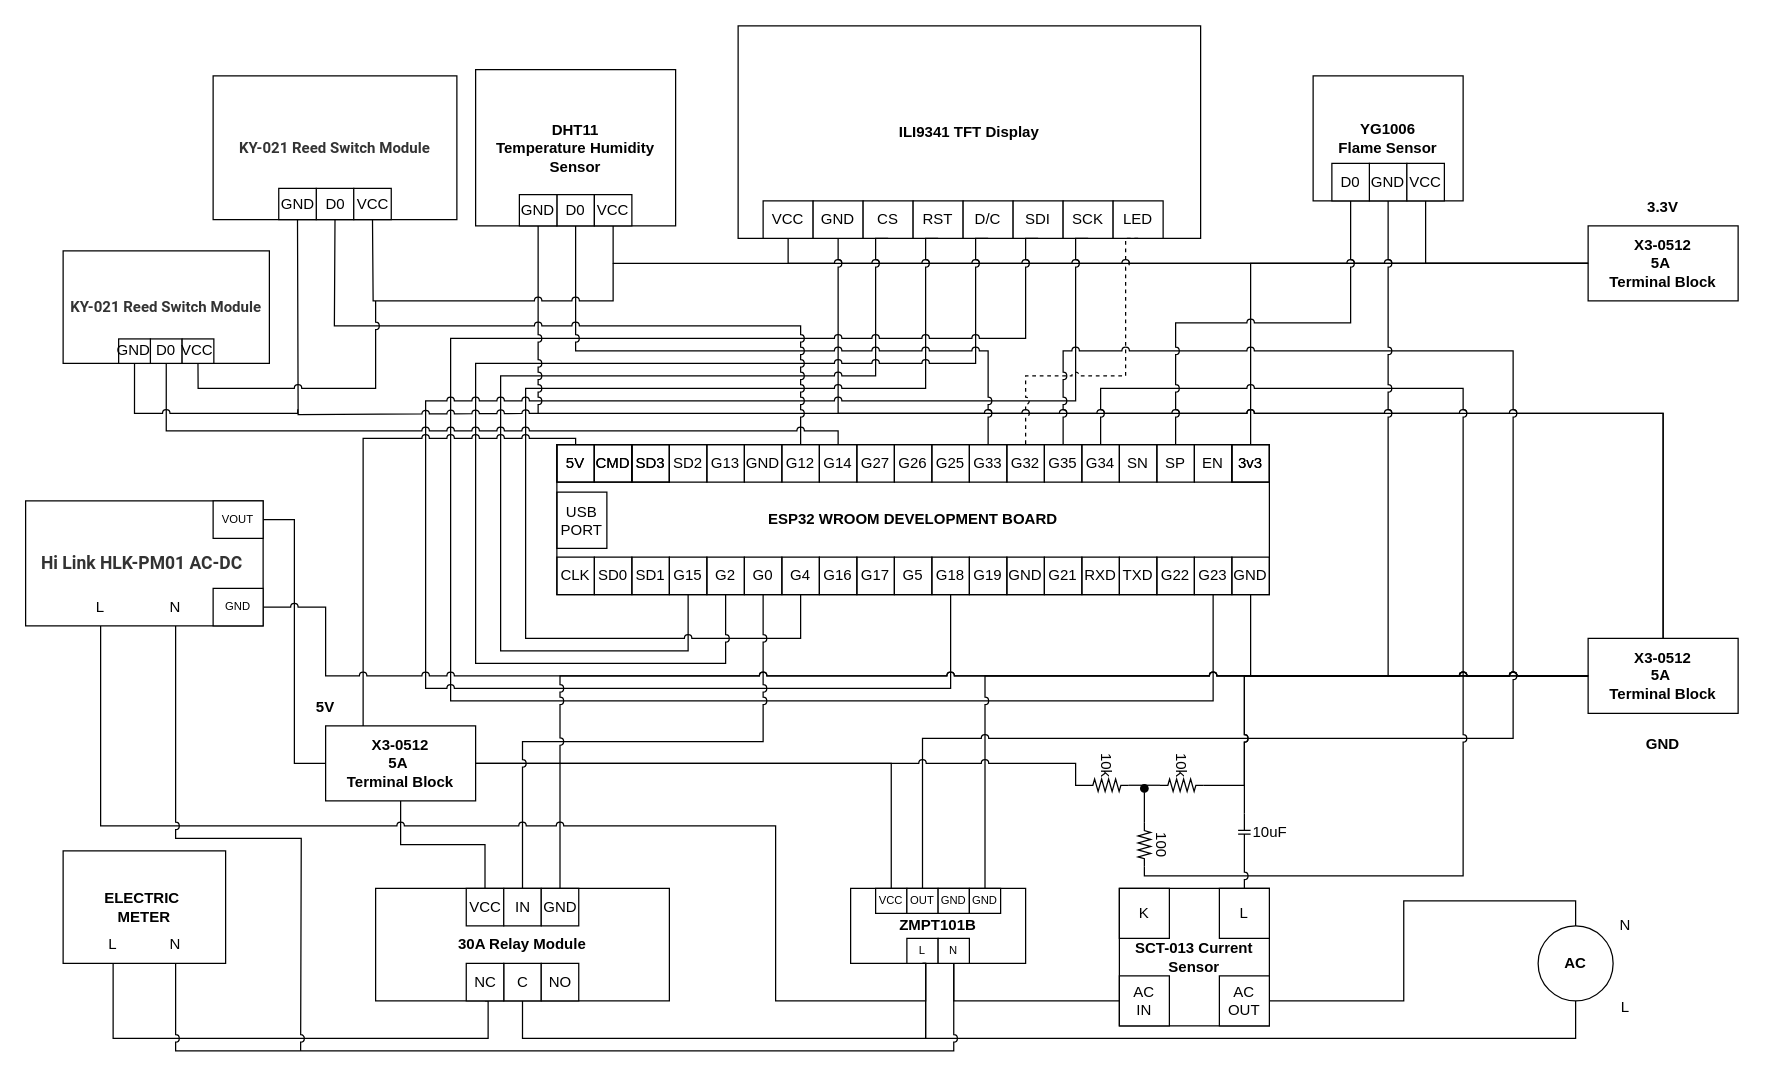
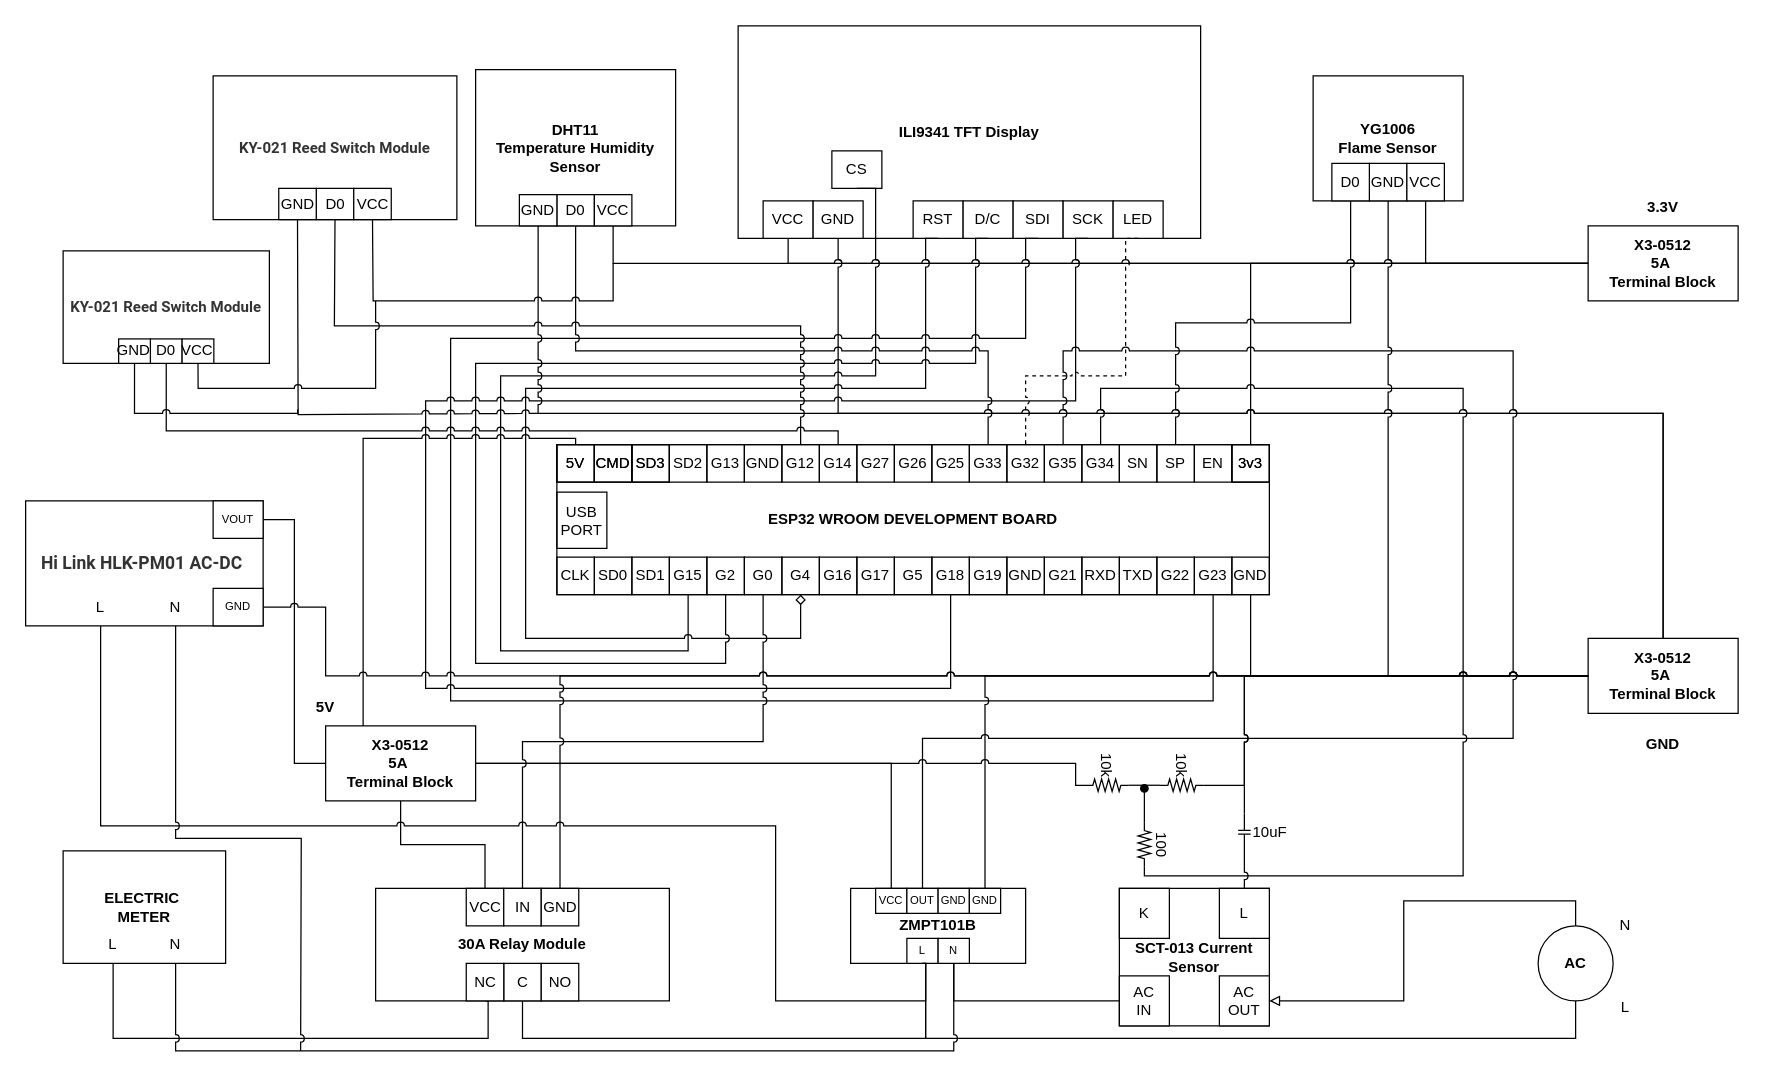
(888, 219) -> (857, 169)
(801, 599) -> (801, 605)
(1276, 1001) -> (1281, 1001)
